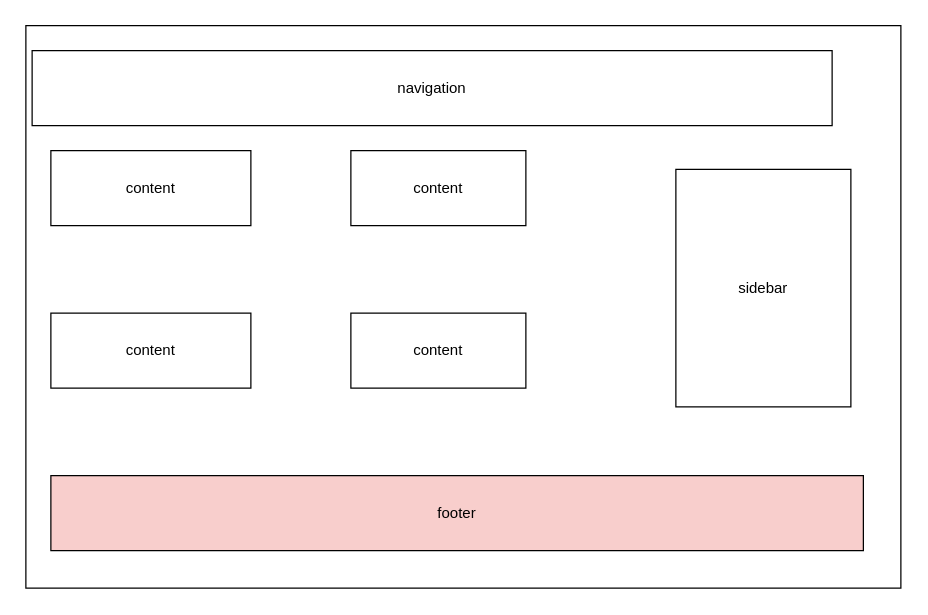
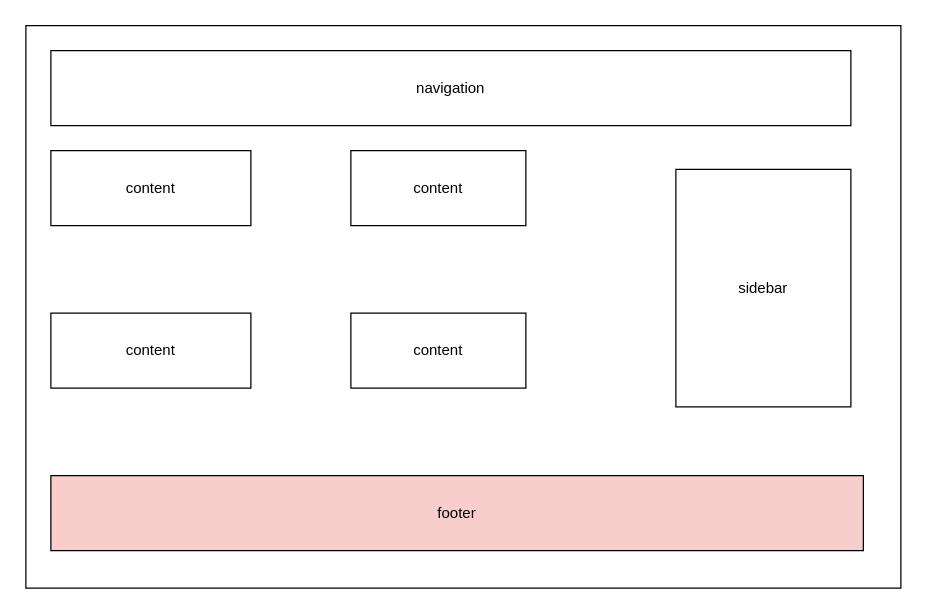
(432, 88) -> (451, 88)
